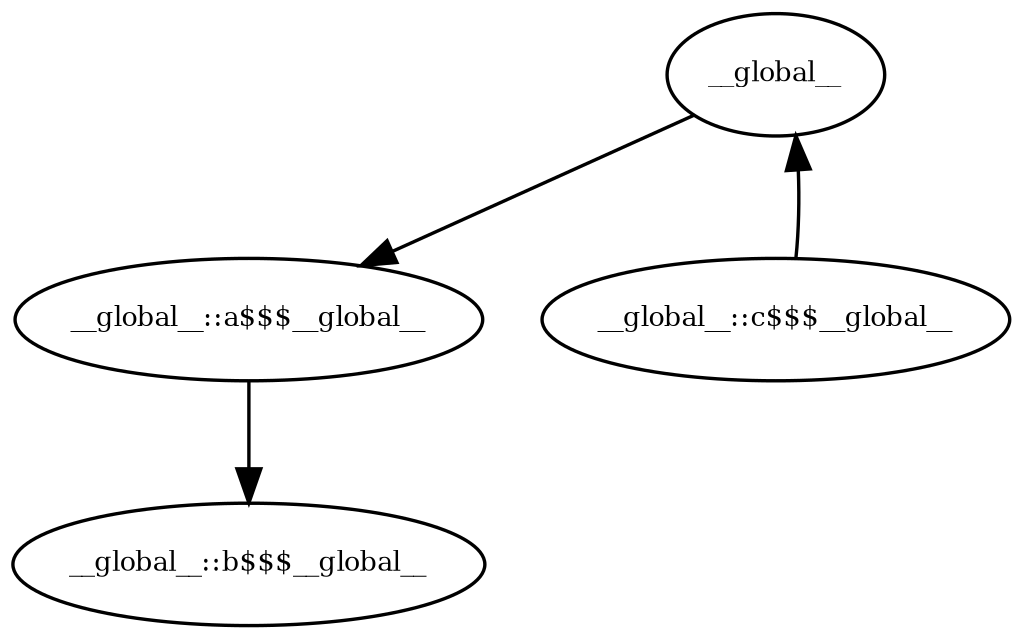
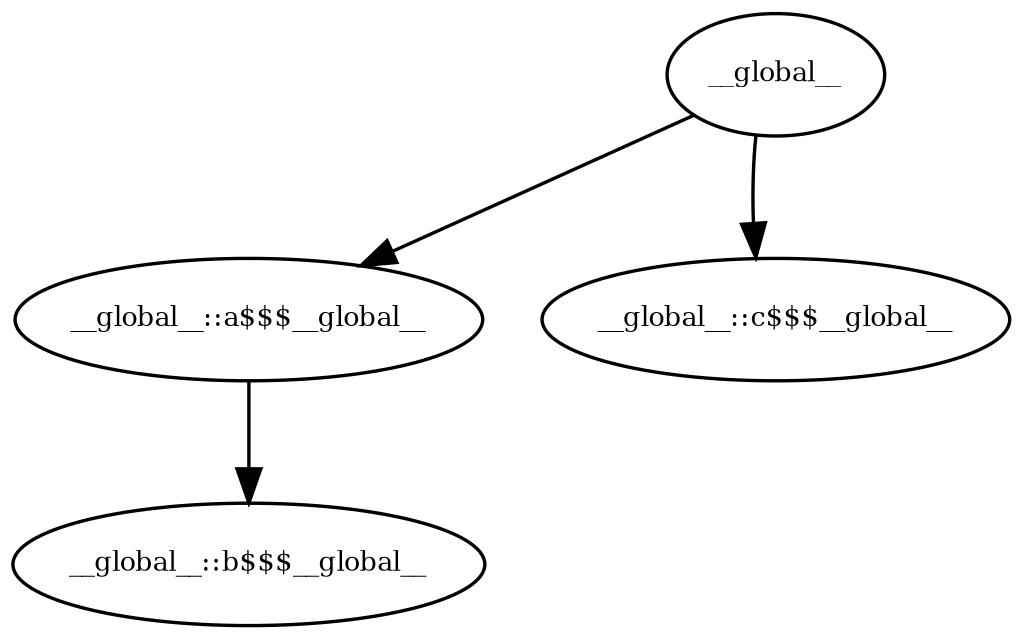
(799, 214) -> (753, 179)
